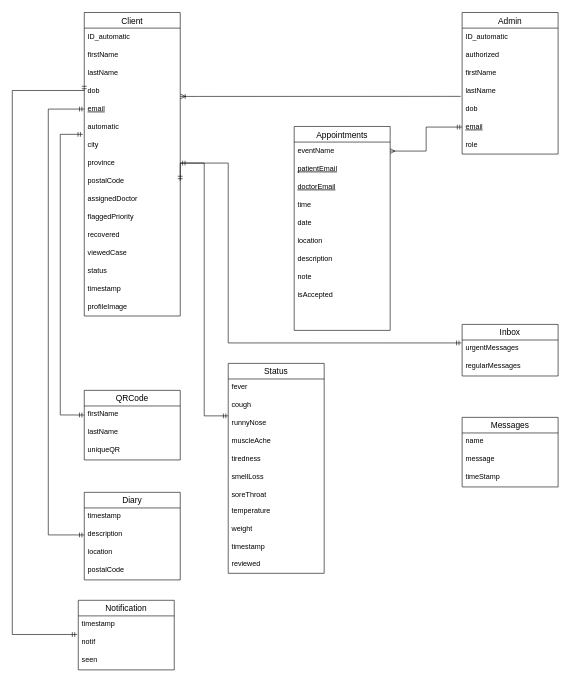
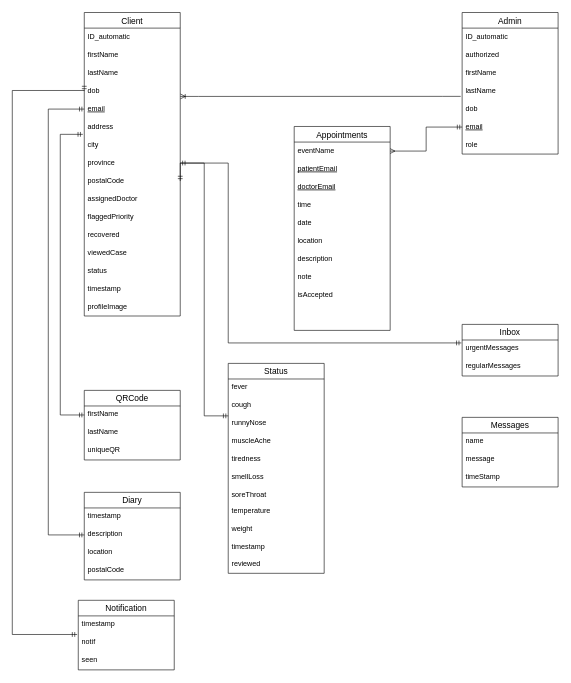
(105, 126) -> (102, 126)
